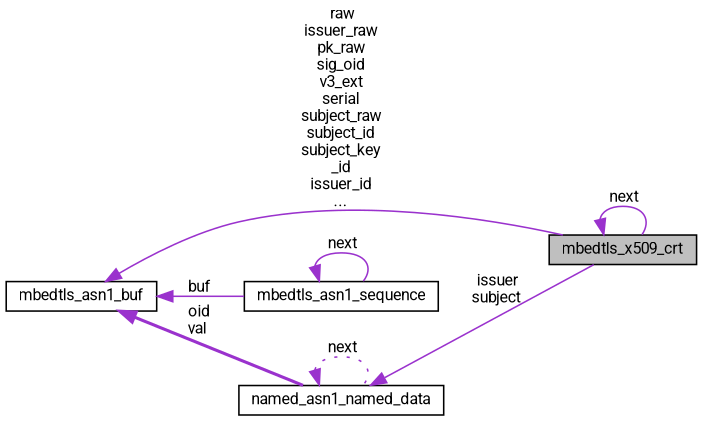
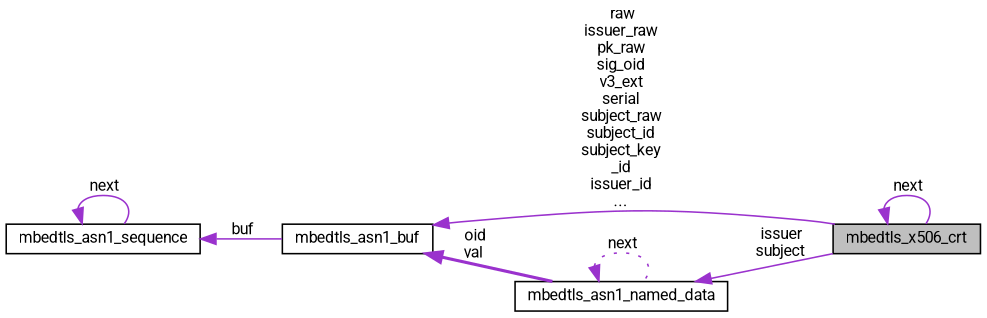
(623, 250) -> (907, 239)
(208, 296) -> (249, 239)
(341, 400) -> (621, 296)
